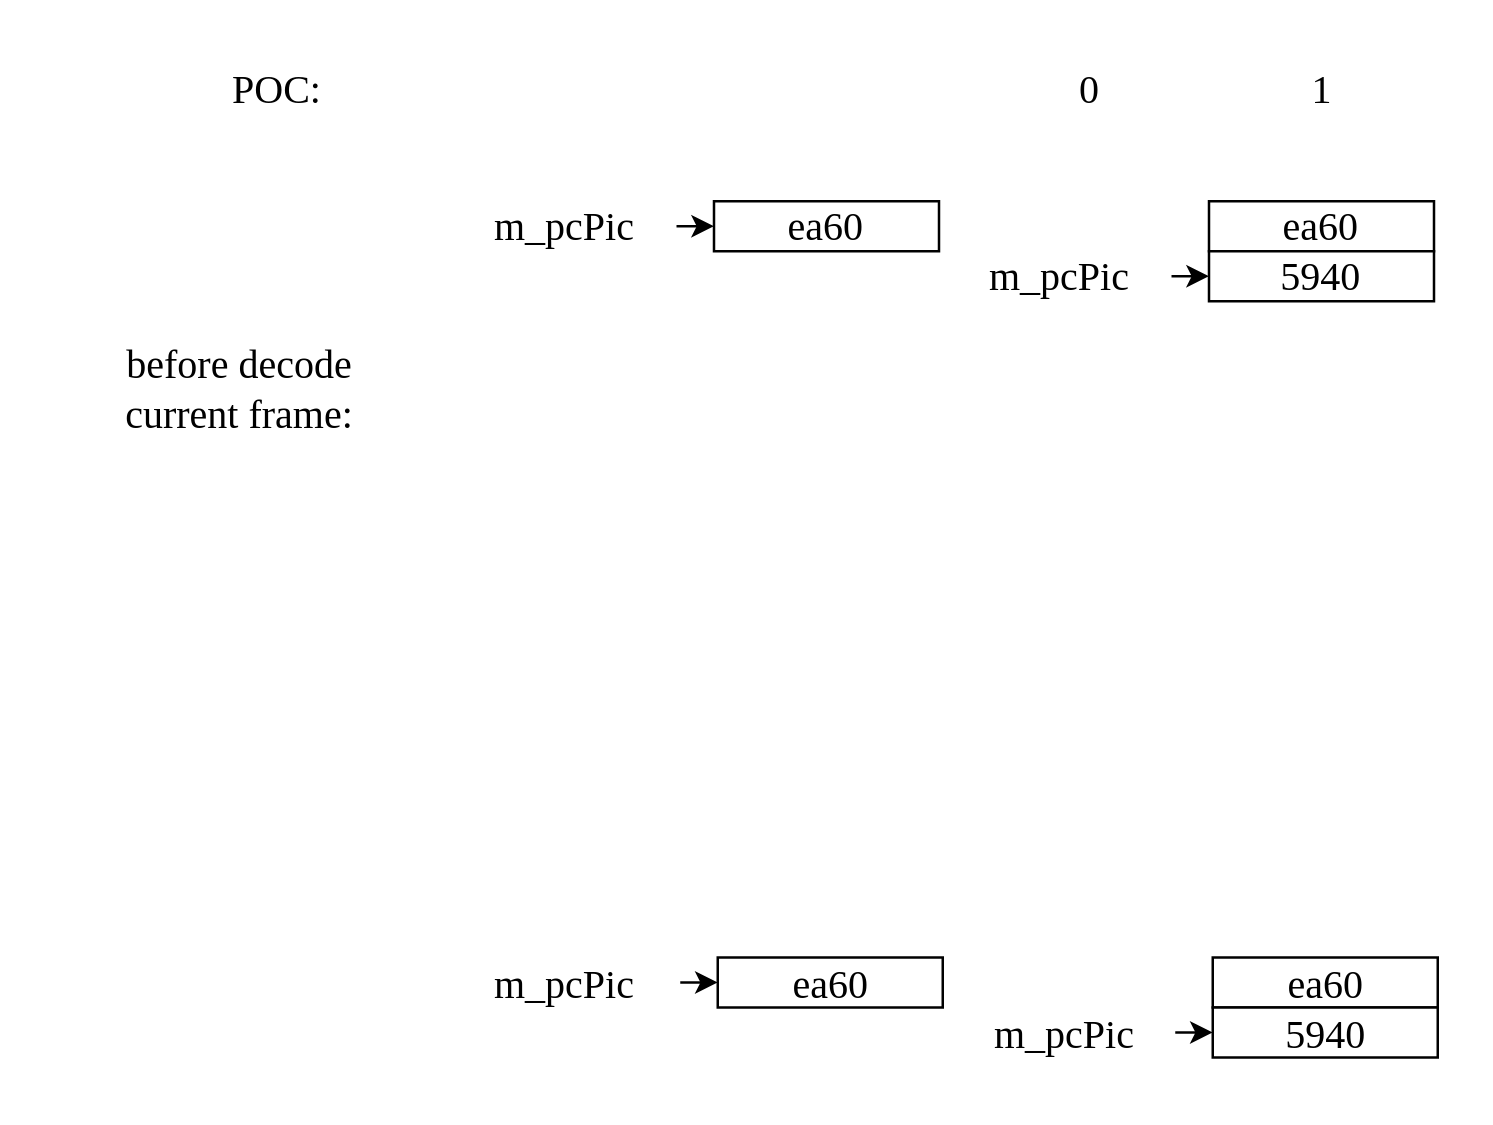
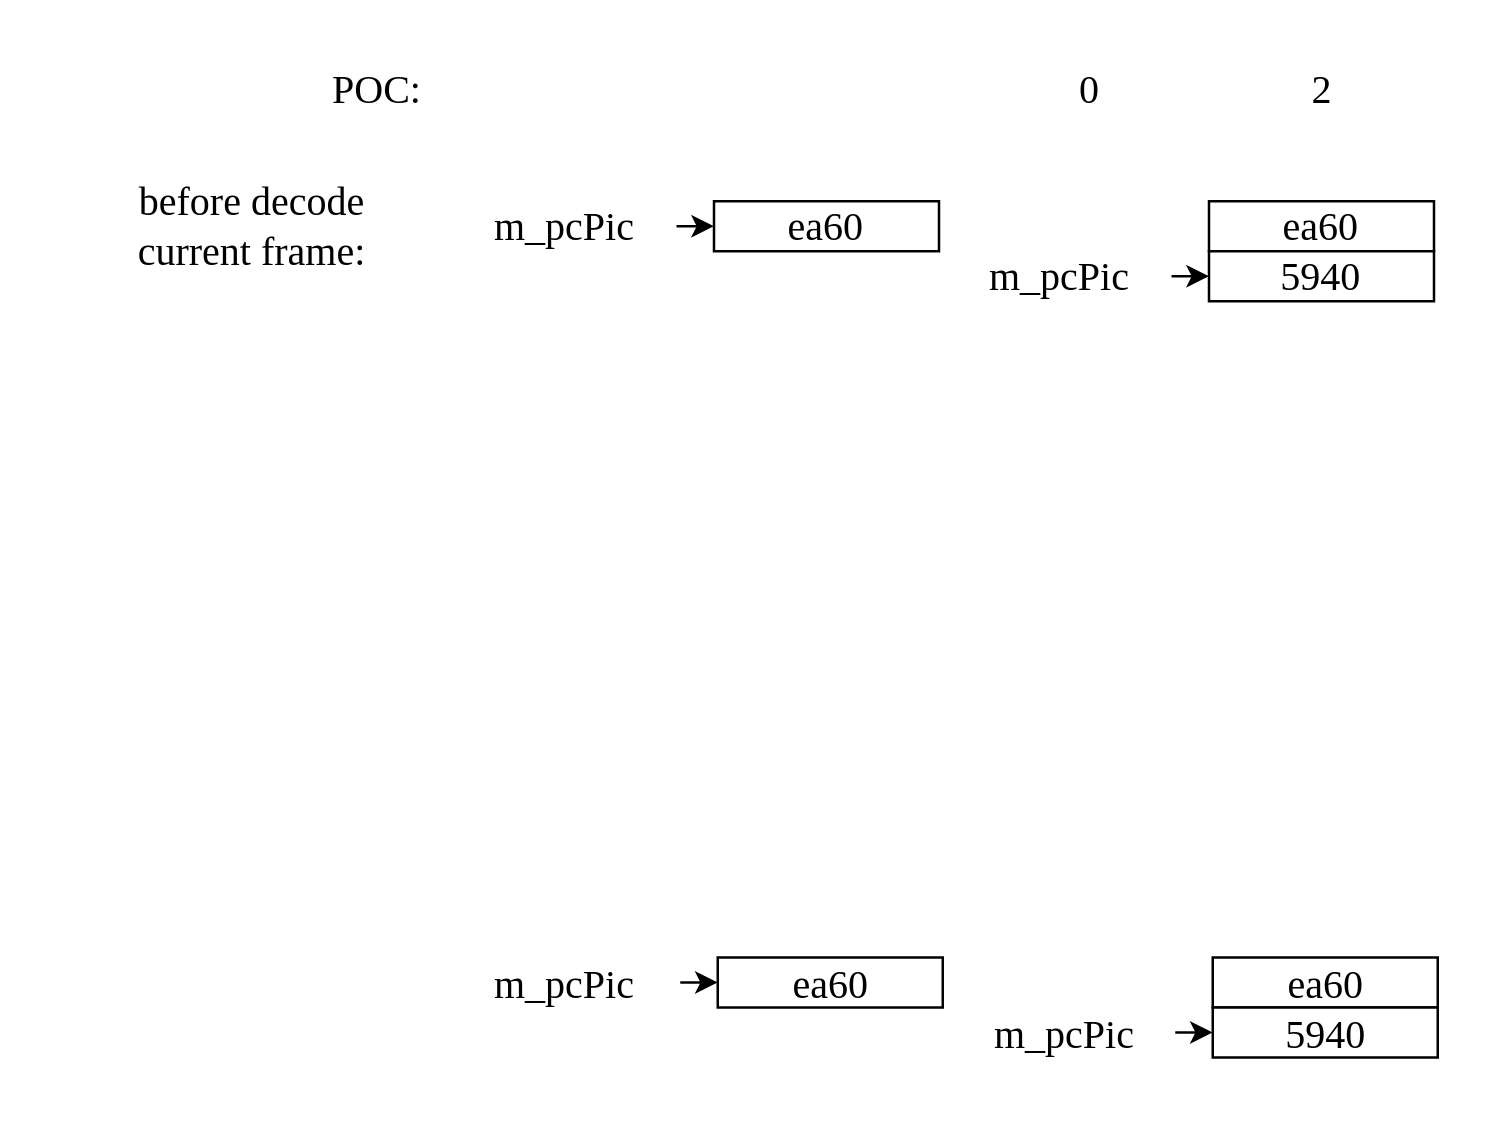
(276, 89) -> (376, 89)
(1323, 89) -> (1323, 89)
(239, 389) -> (251, 226)
